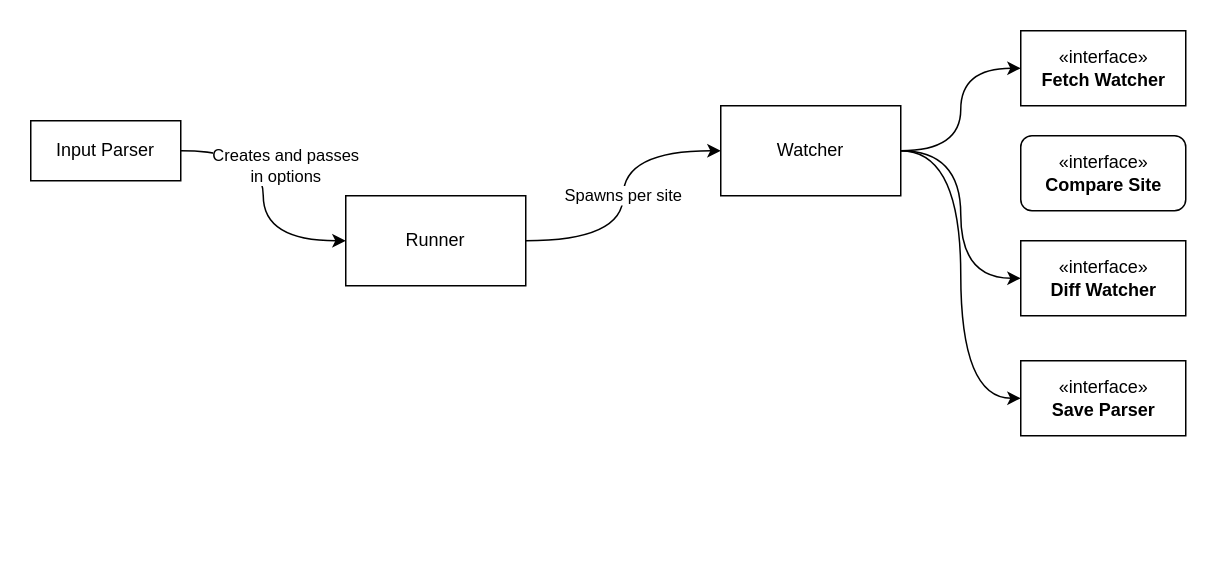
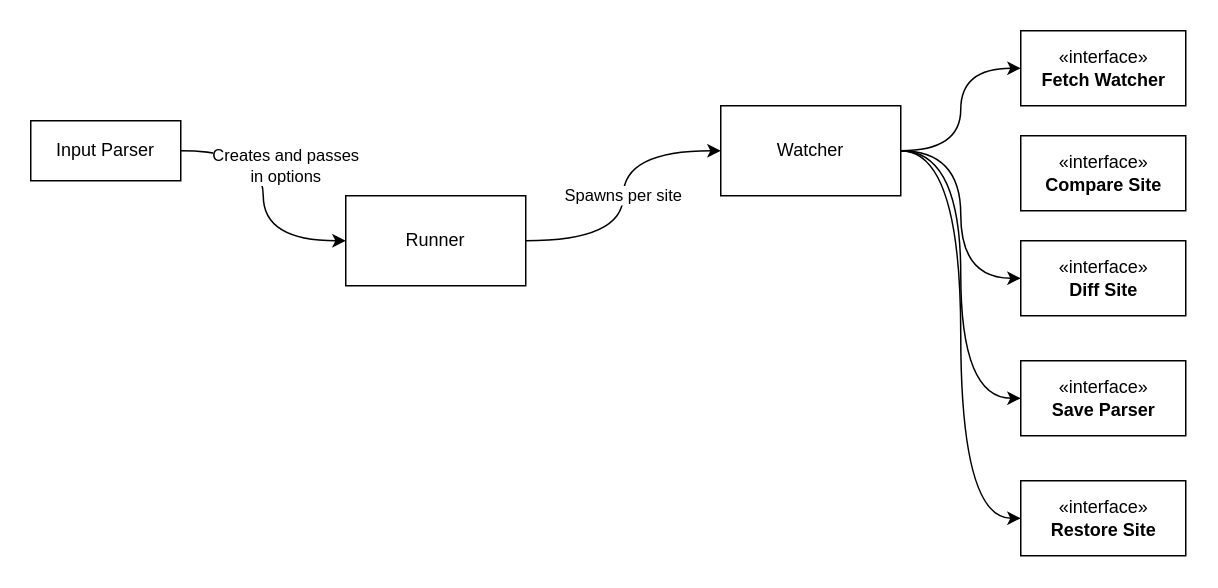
(1103, 173) -> (1103, 173)
(1104, 278) -> (1104, 278)
none -> (965, 422)
none -> (1103, 518)
